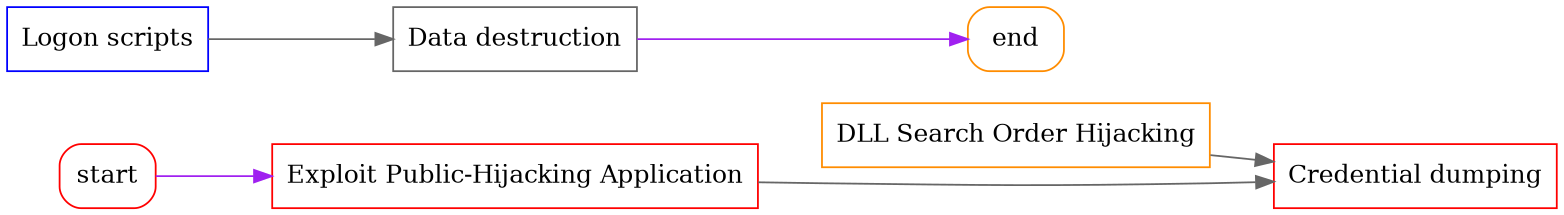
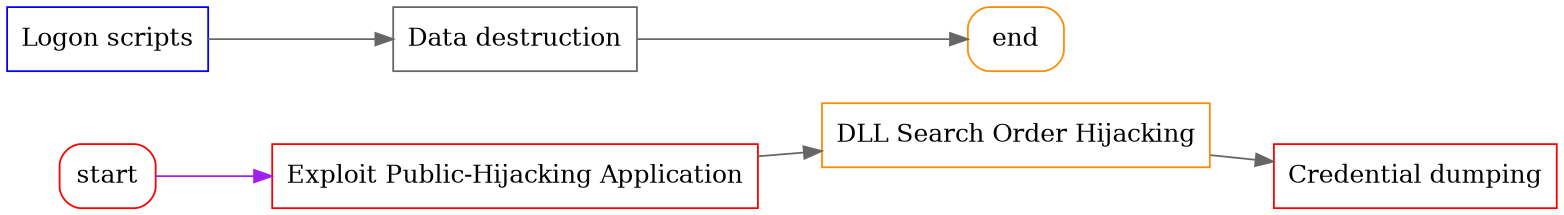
(794, 39) -> (794, 39)
(1007, 185) -> (781, 154)
